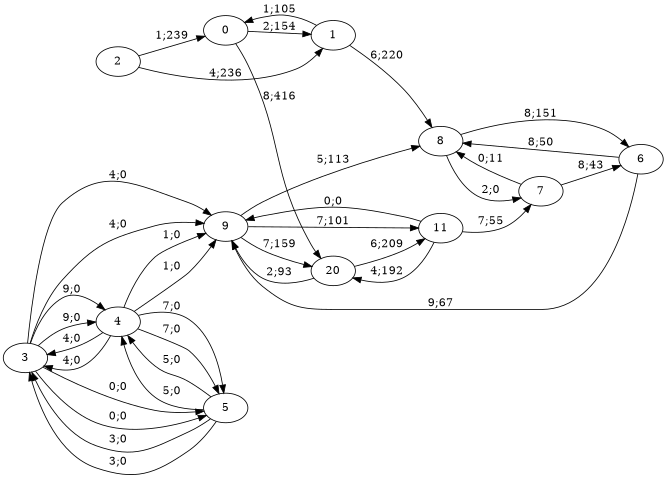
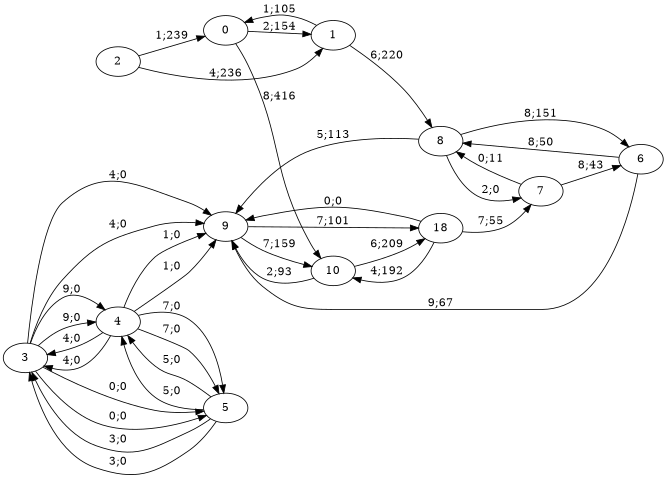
(324, 176) -> (320, 148)
(441, 228) -> (441, 228)
(333, 271) -> (333, 271)
